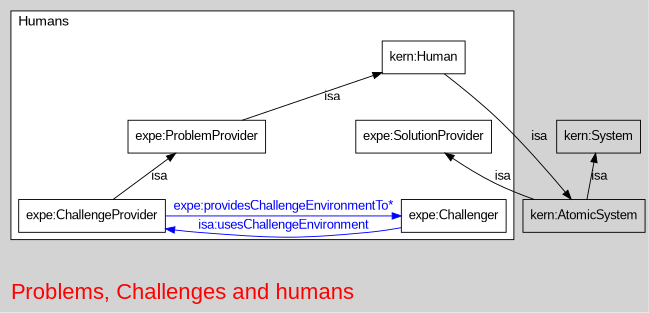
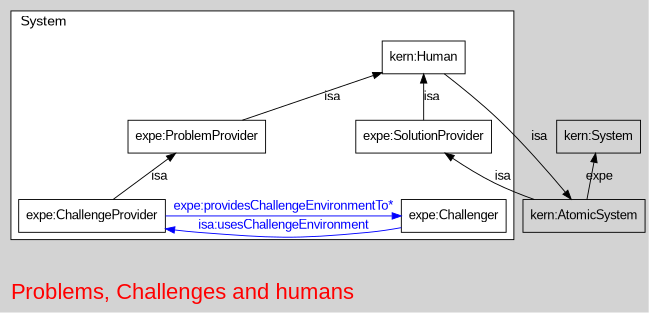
(44, 22) -> (44, 22)
none -> (424, 102)
(600, 176) -> (600, 176)
